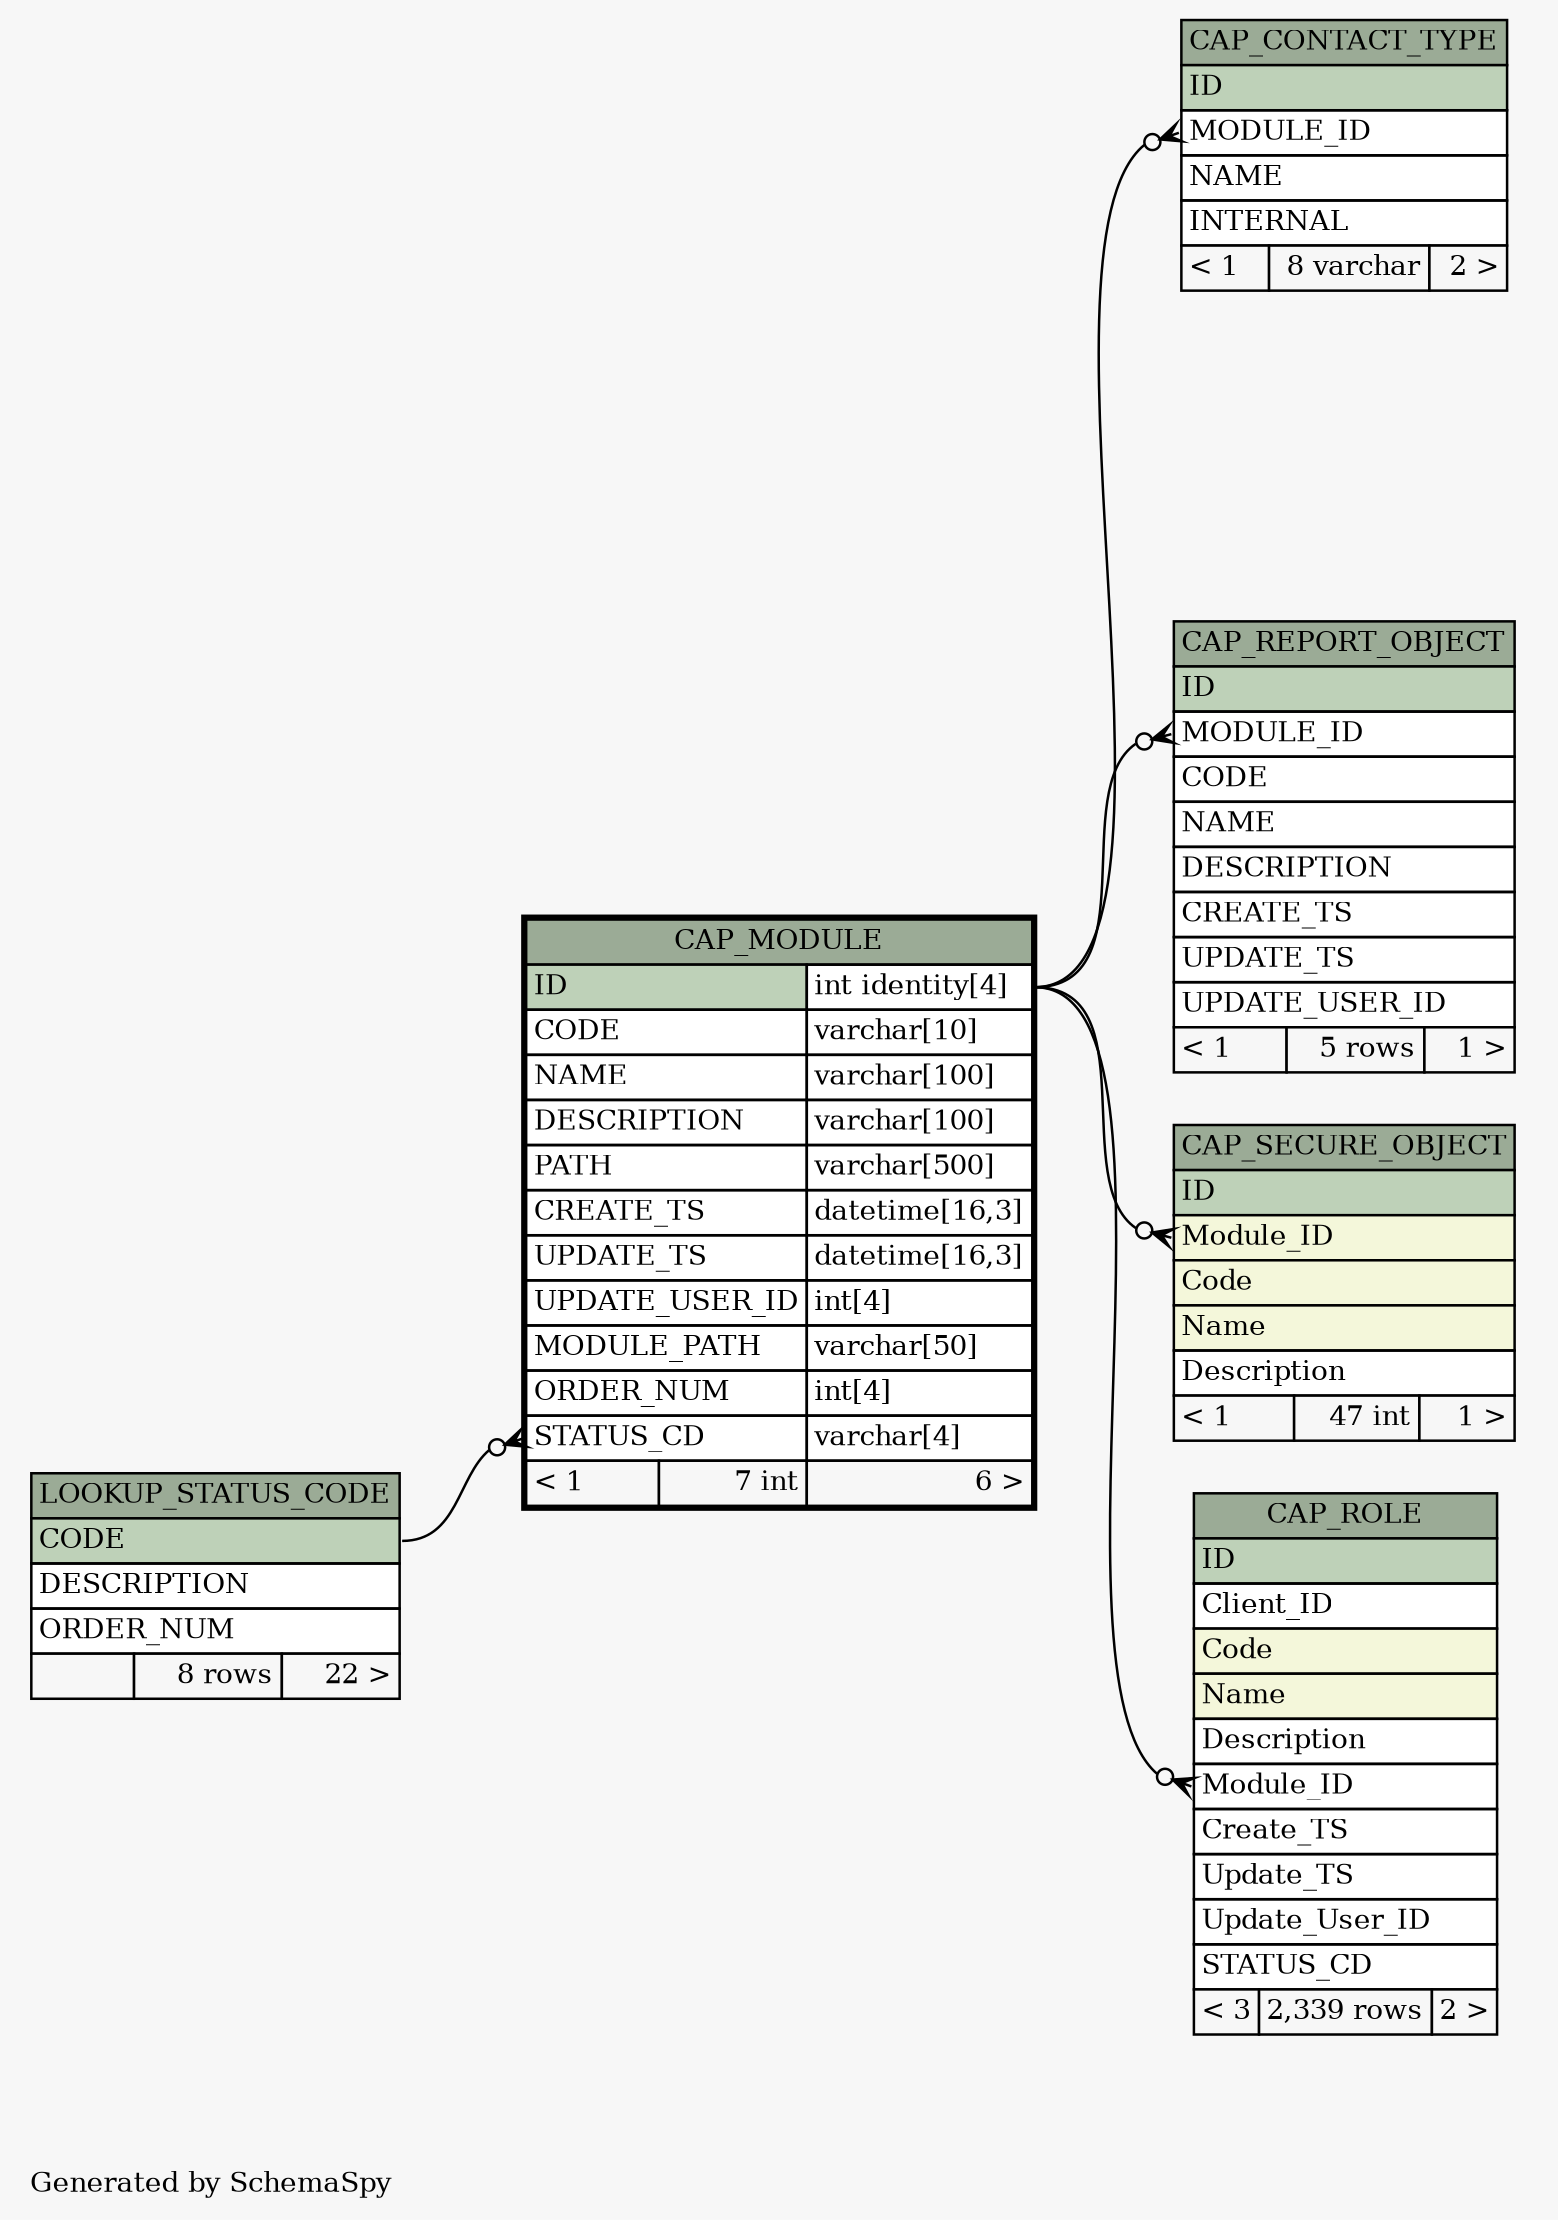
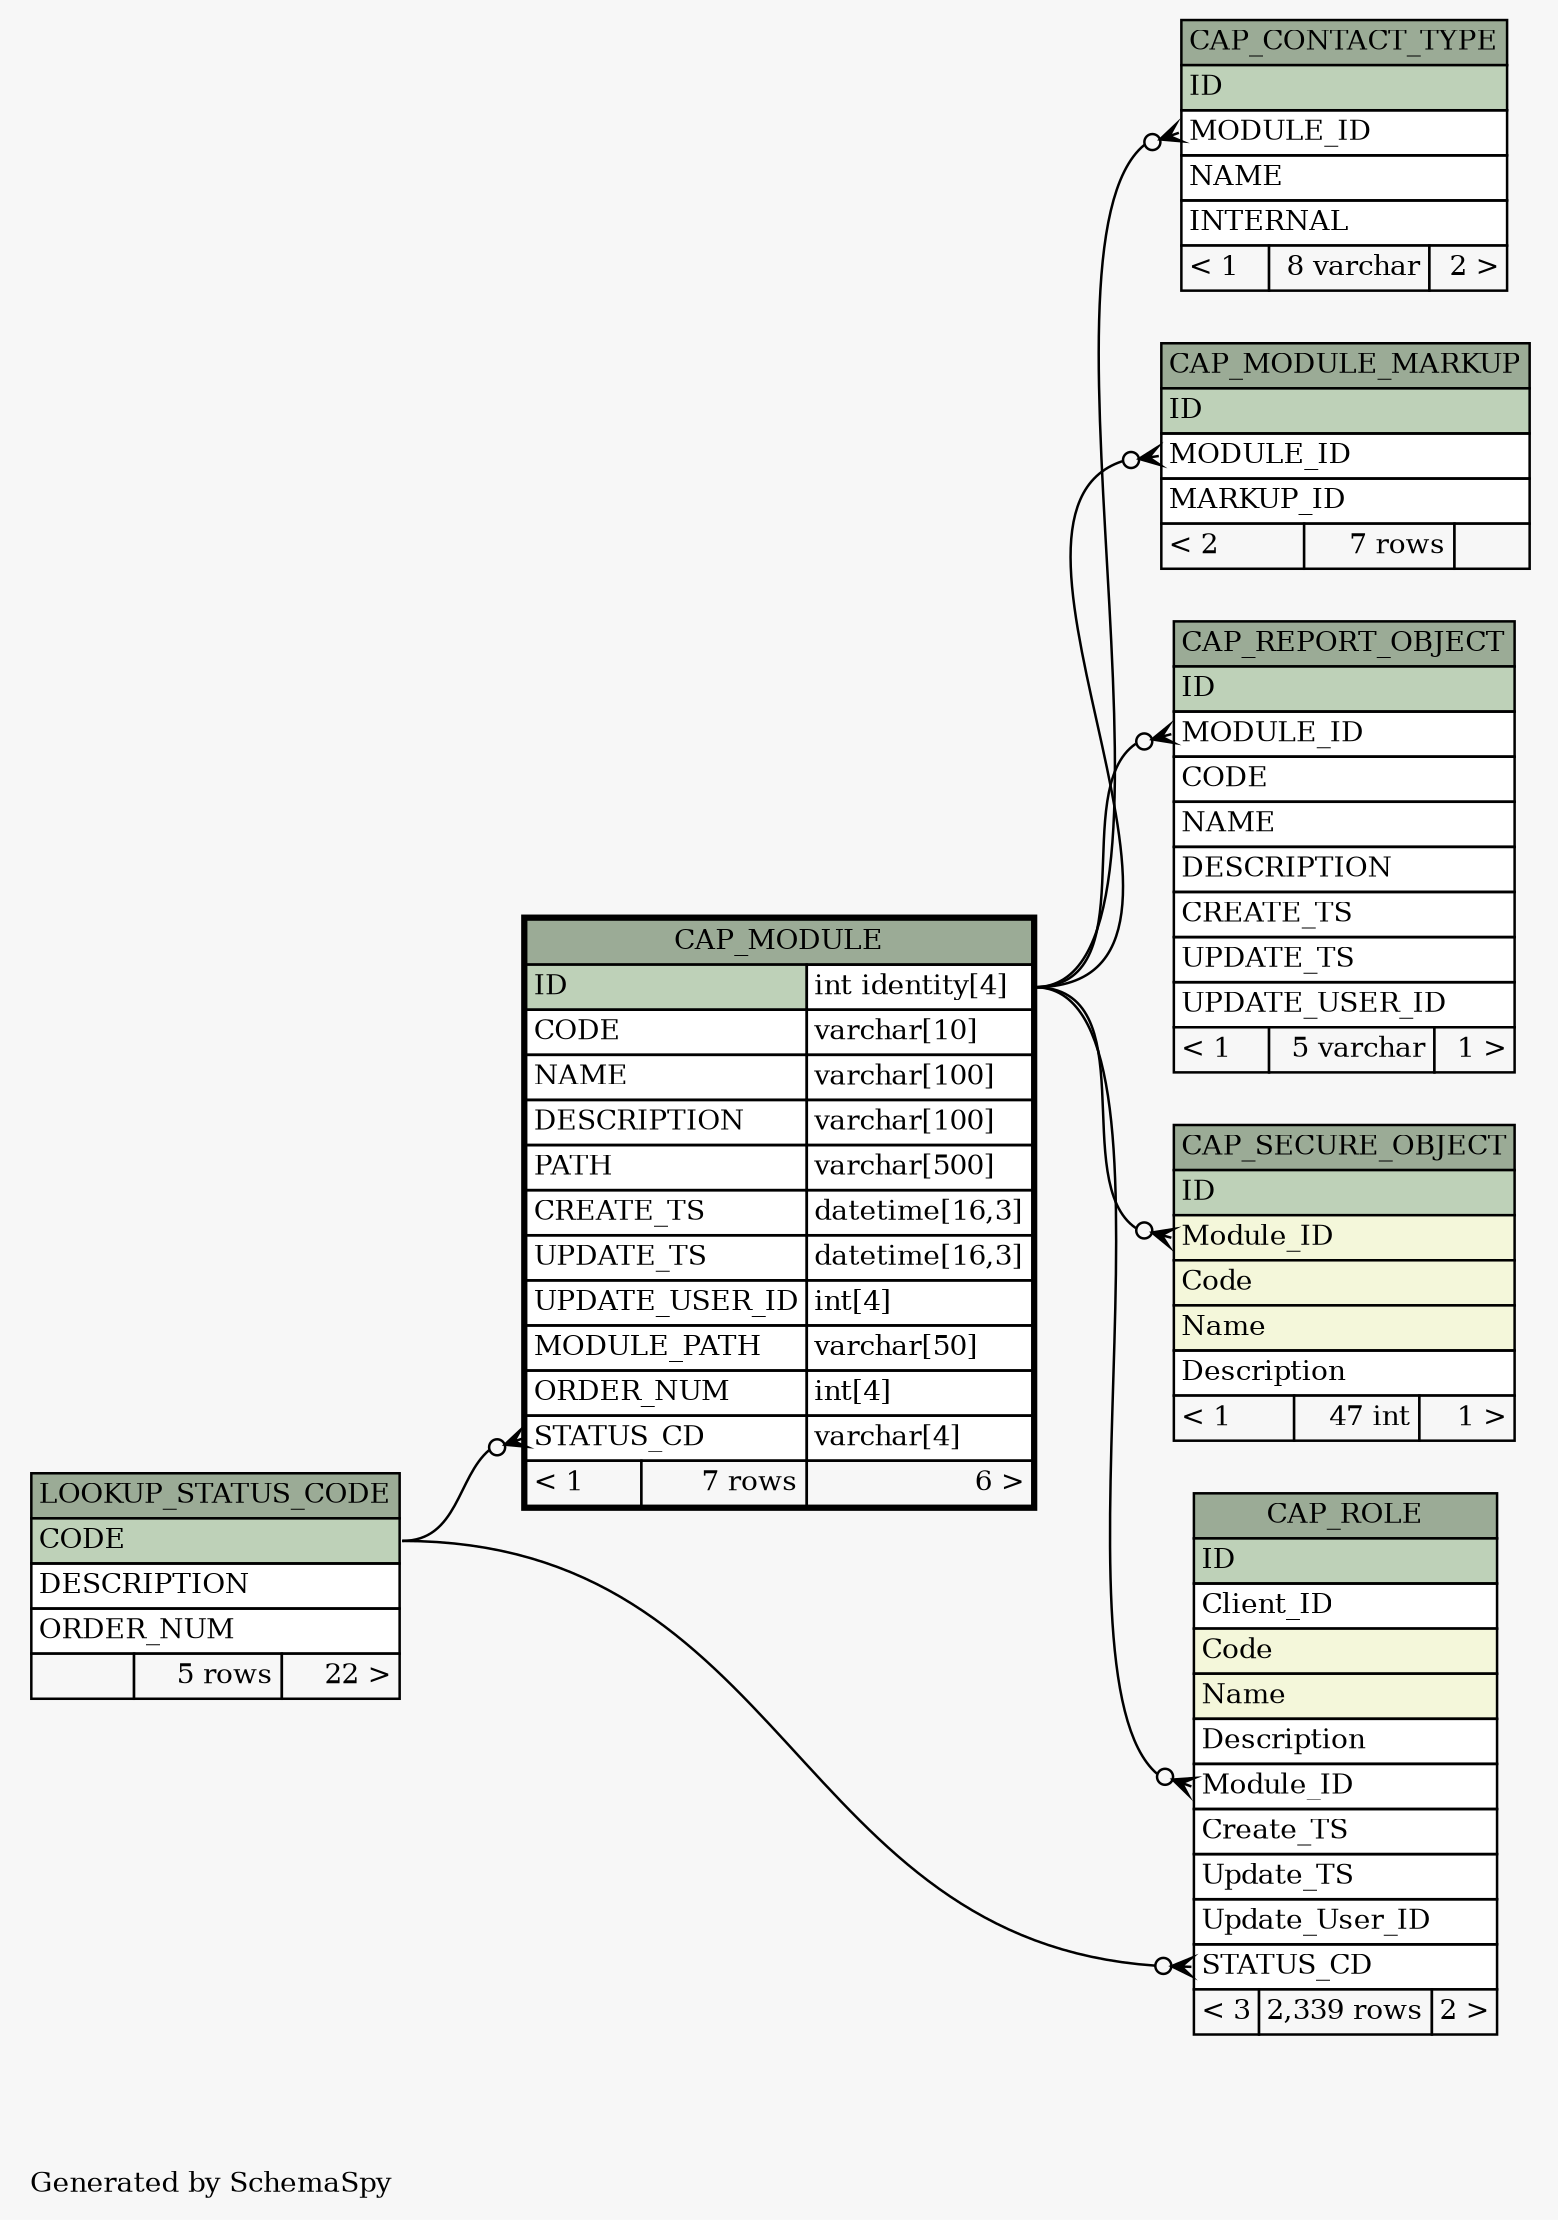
none -> (1344, 456)
(1368, 1049) -> (1359, 1049)
(767, 1482) -> (750, 1482)
(226, 1675) -> (226, 1675)
none -> (784, 1741)
